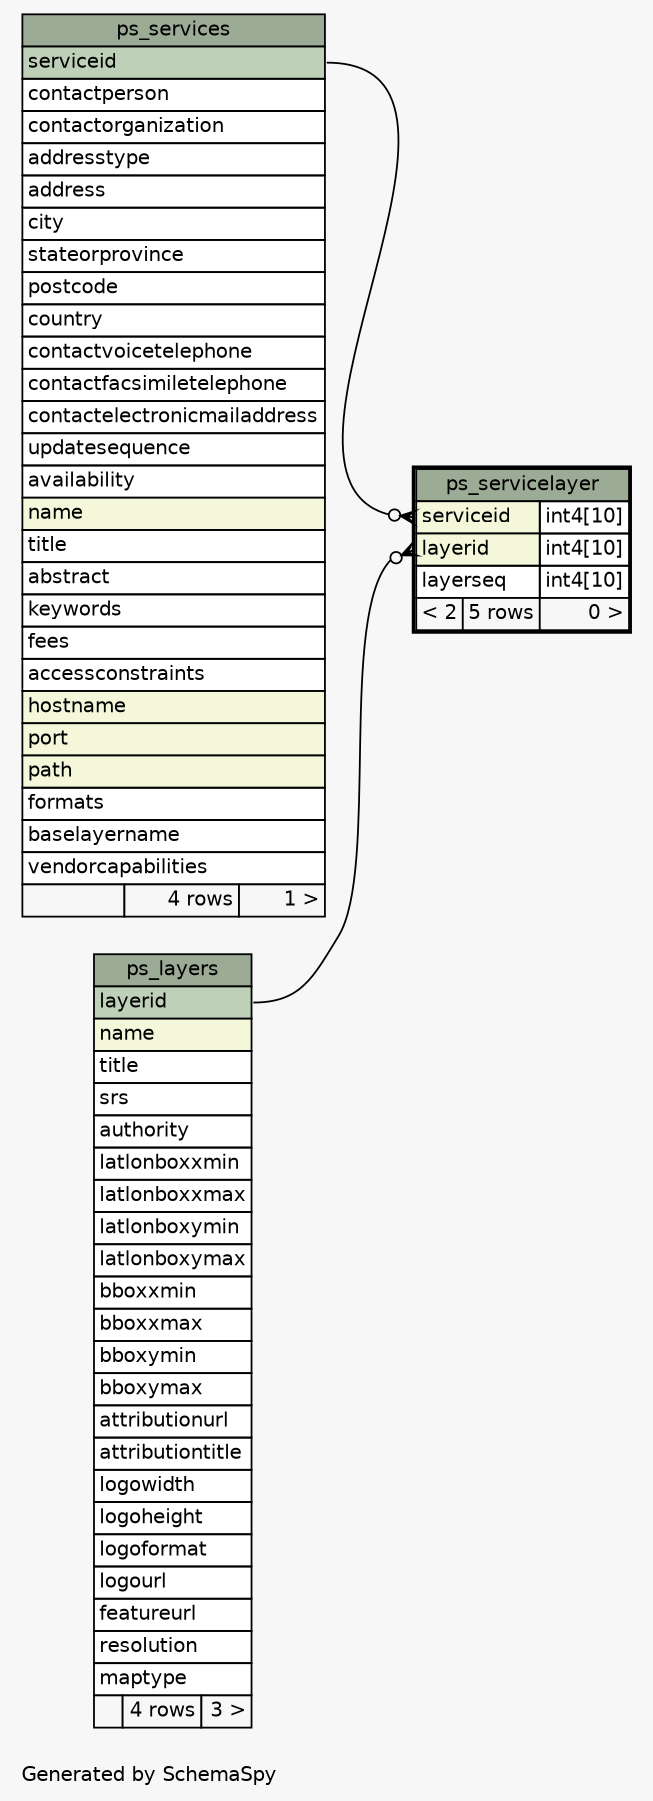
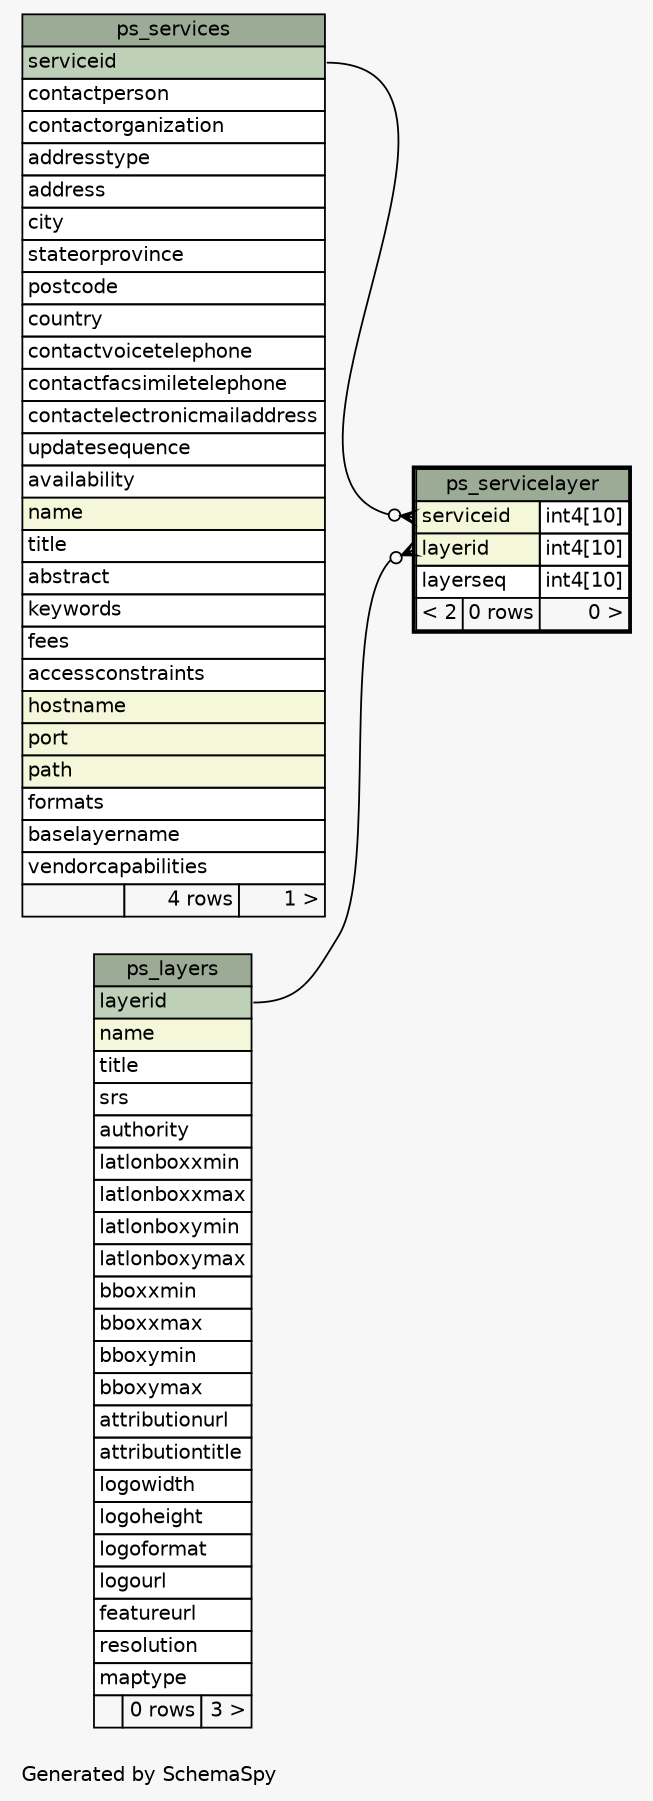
(501, 613) -> (501, 613)
(163, 1711) -> (163, 1711)
